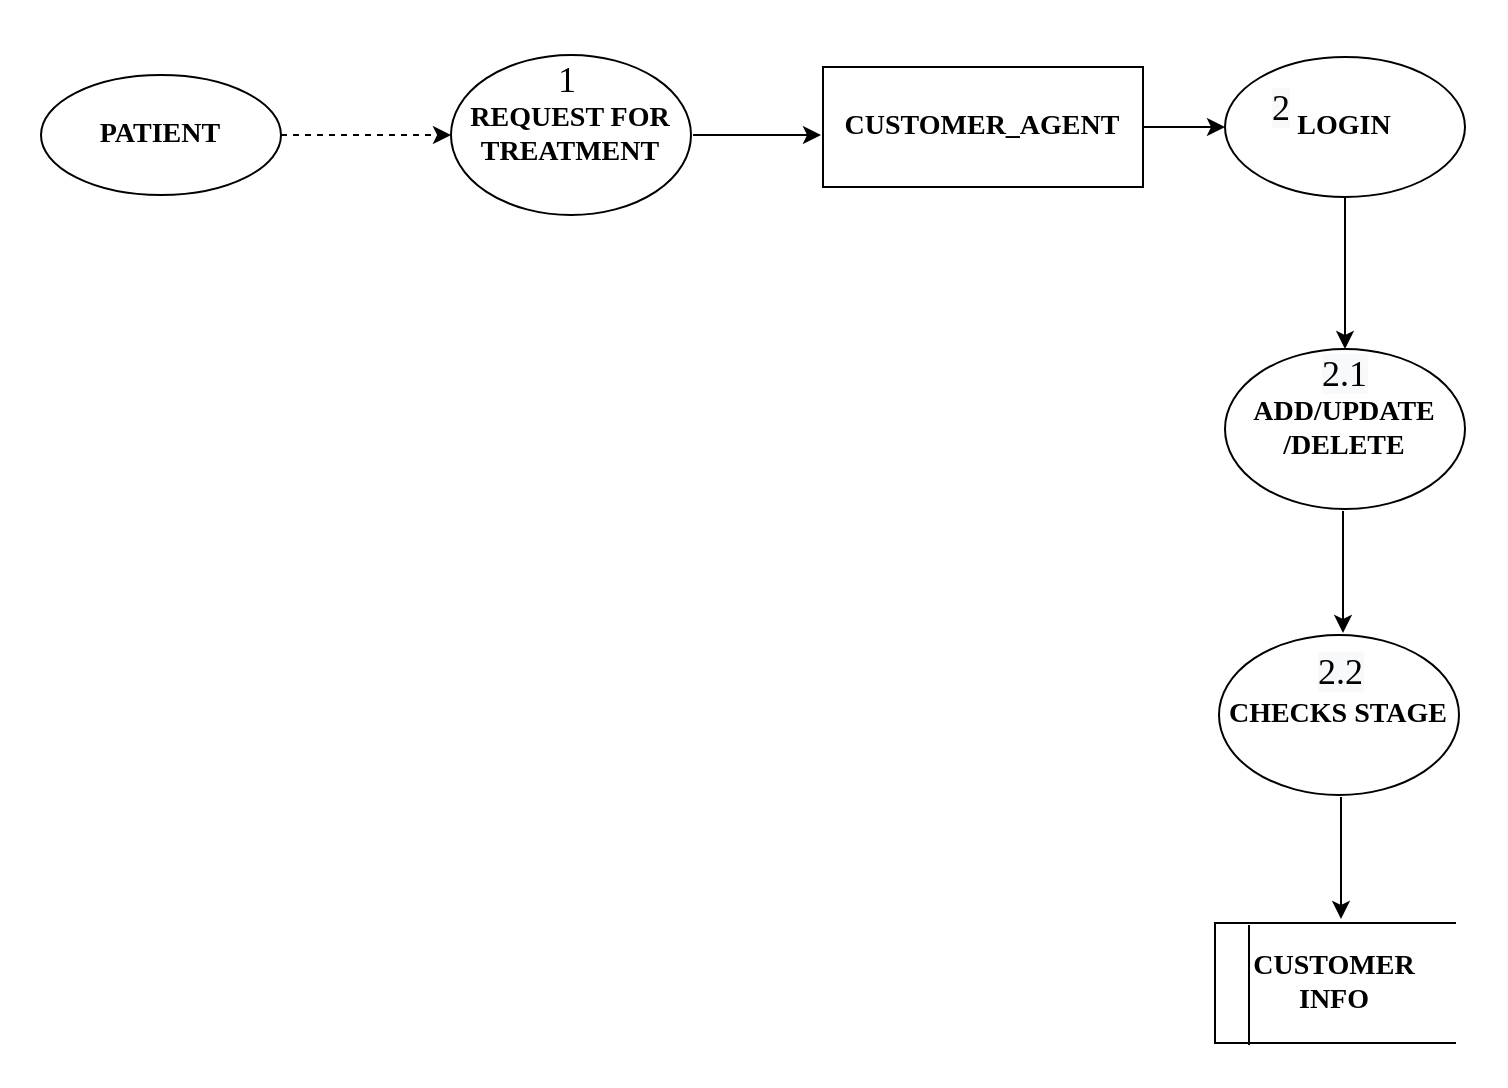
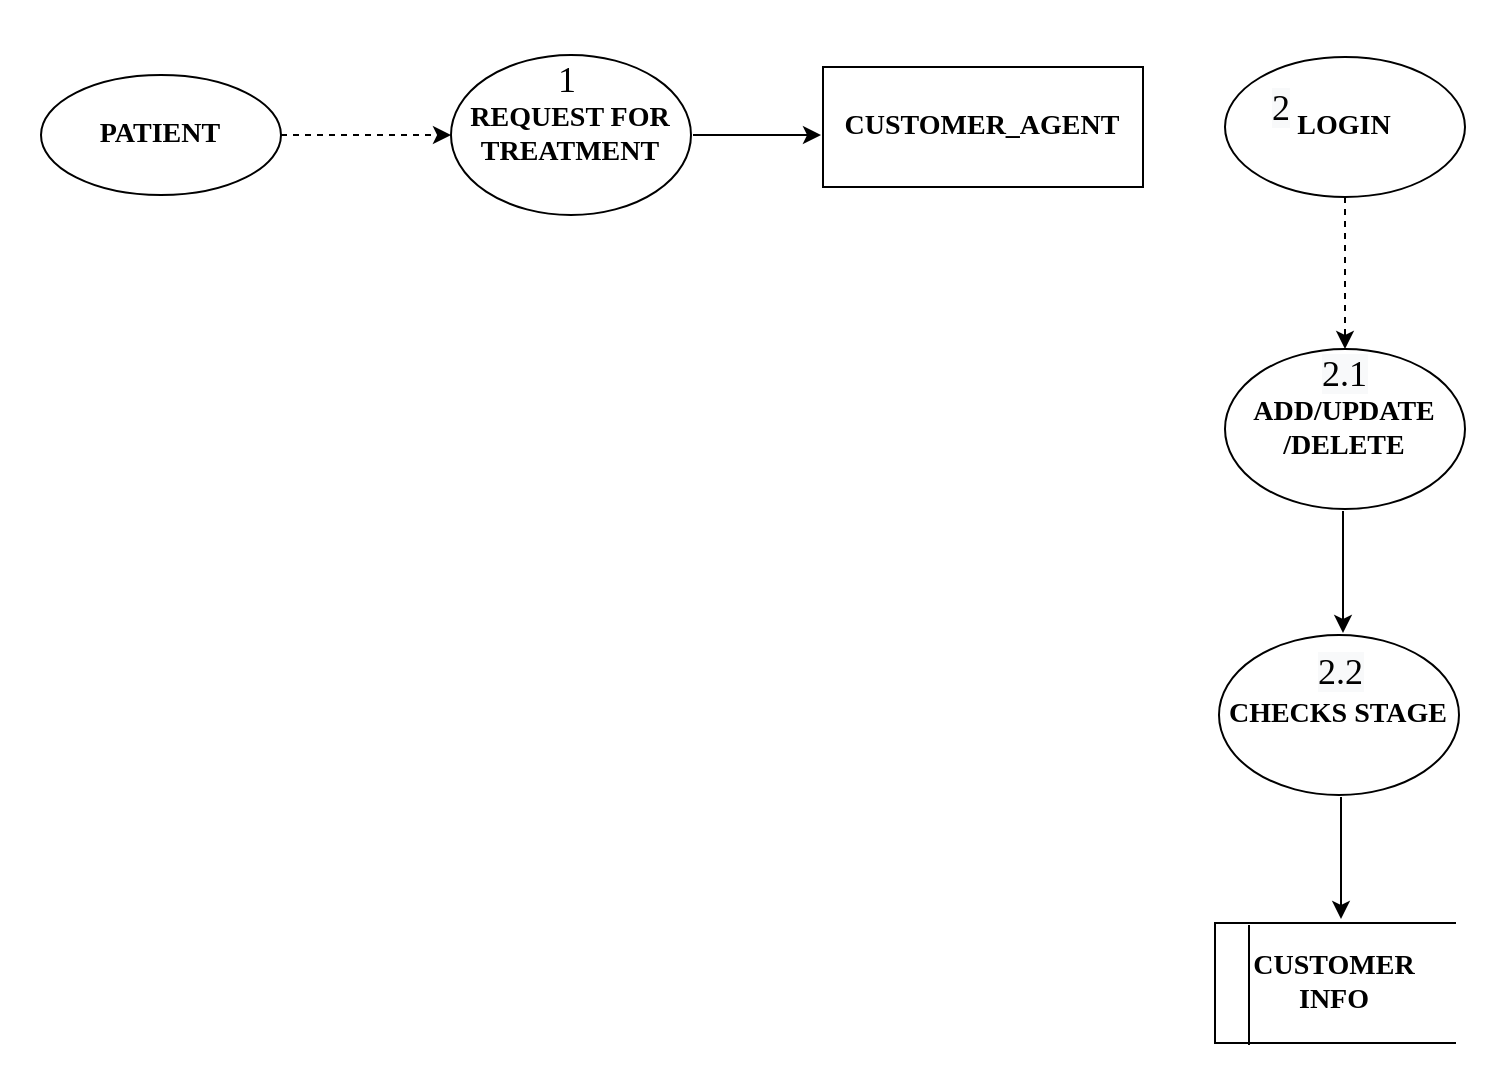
(1177, 127) -> none
(1345, 265) -> (1345, 265)
